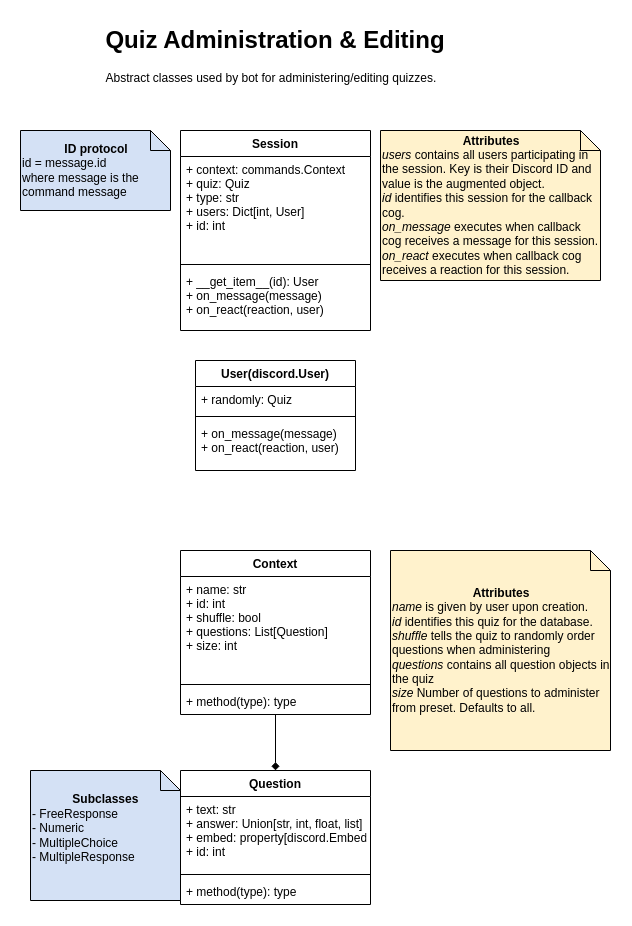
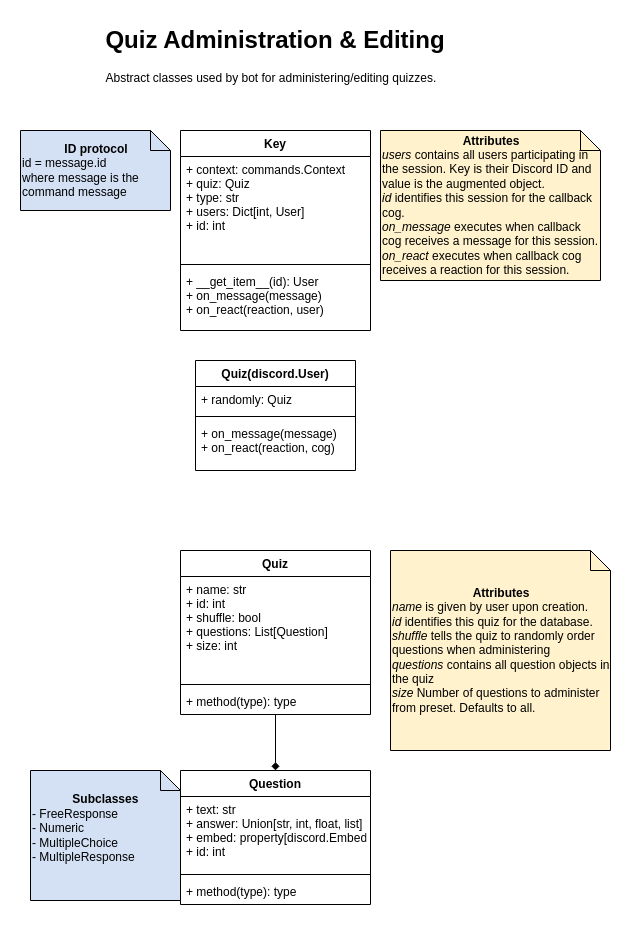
(275, 144) -> (275, 144)
(275, 374) -> (275, 374)
(270, 434) -> (270, 434)
(275, 564) -> (275, 564)
